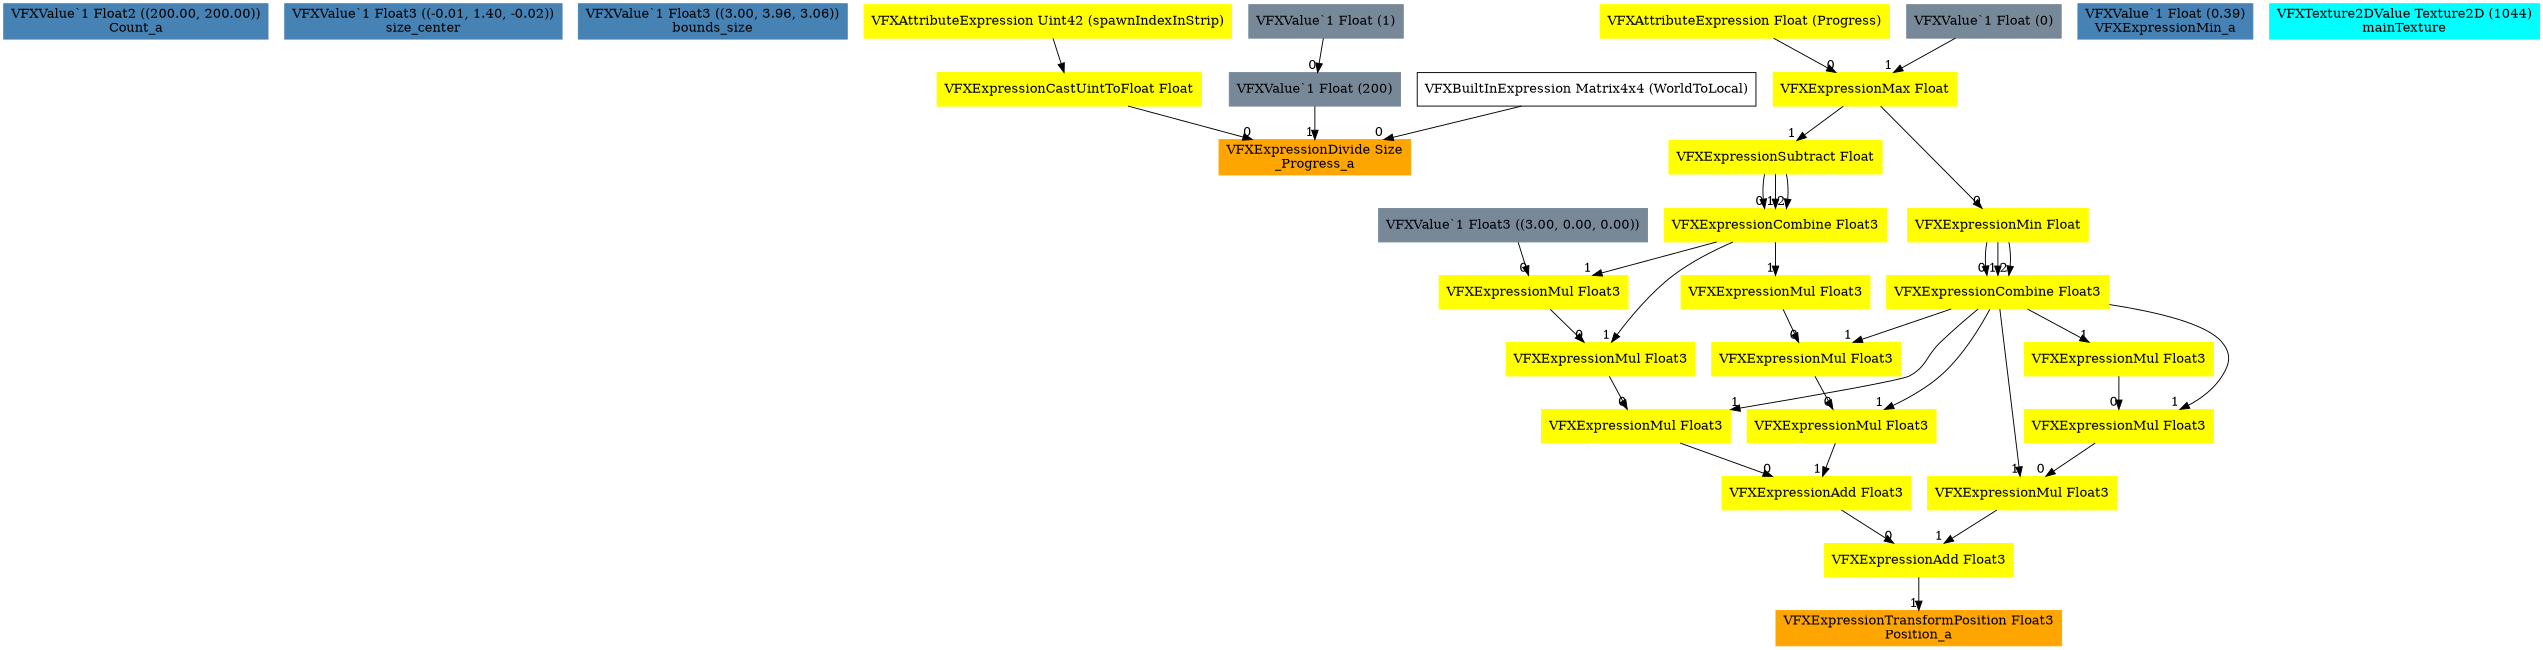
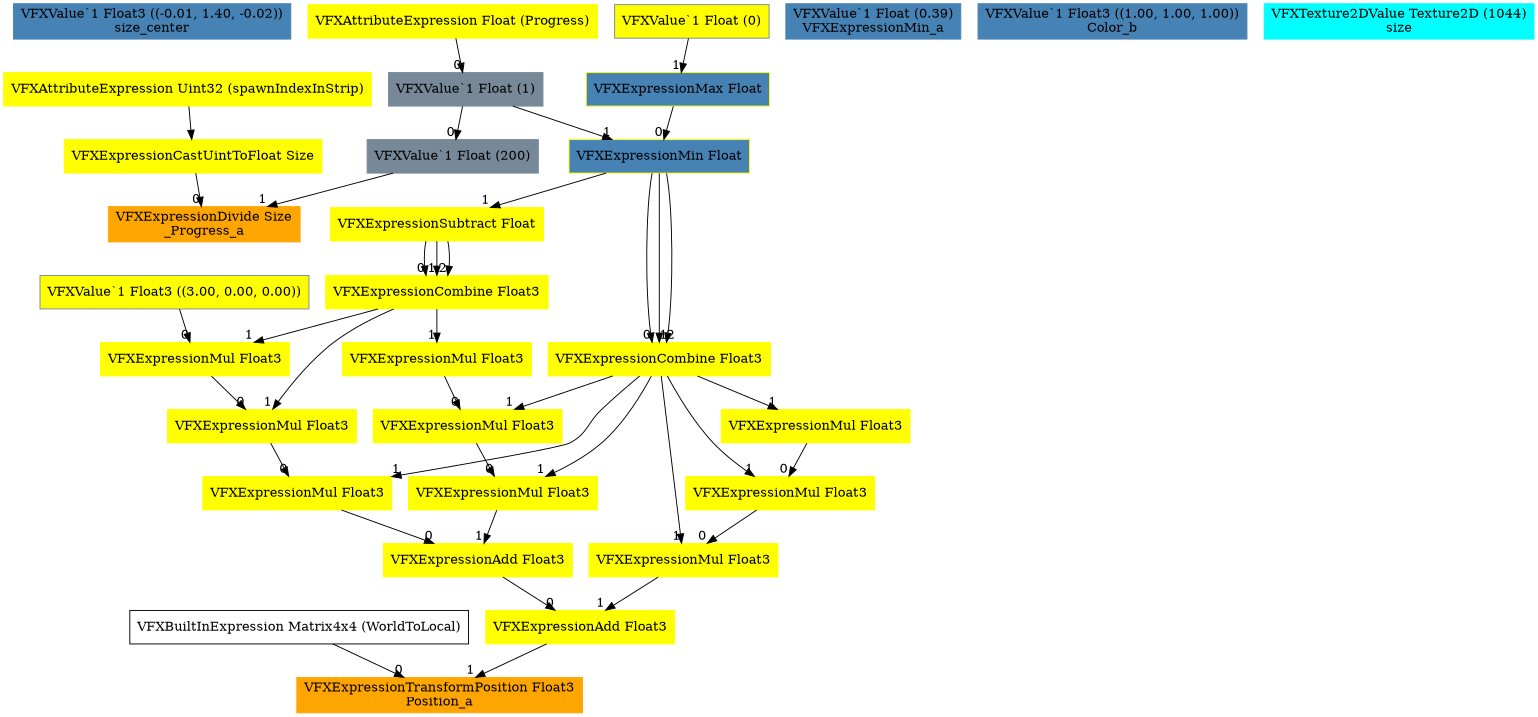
(136, 21) -> none
(713, 21) -> none
(1048, 21) -> (188, 89)
none -> (1112, 21)
(1984, 21) -> (692, 21)
(2405, 21) -> (1399, 21)
(1801, 53) -> (458, 51)
(1069, 89) -> (193, 156)
(1865, 89) -> (678, 89)
none -> (558, 121)
(1824, 121) -> (553, 189)
(1457, 122) -> (364, 659)
(1513, 225) -> (174, 292)
(1998, 225) -> (659, 156)
